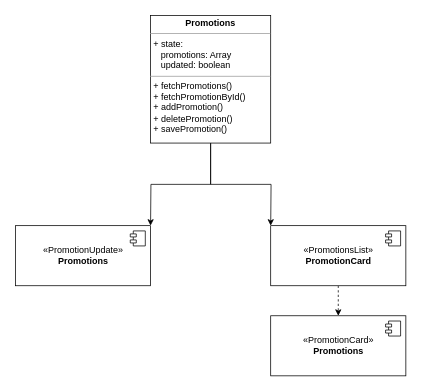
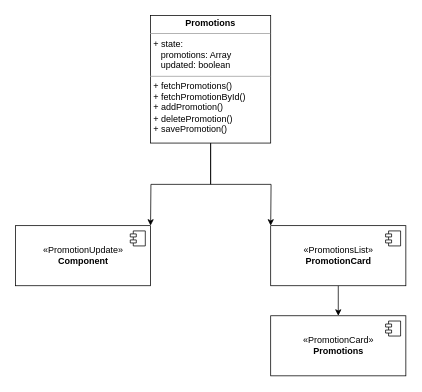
(83, 255) -> (83, 255)
(338, 297) -> (338, 297)
